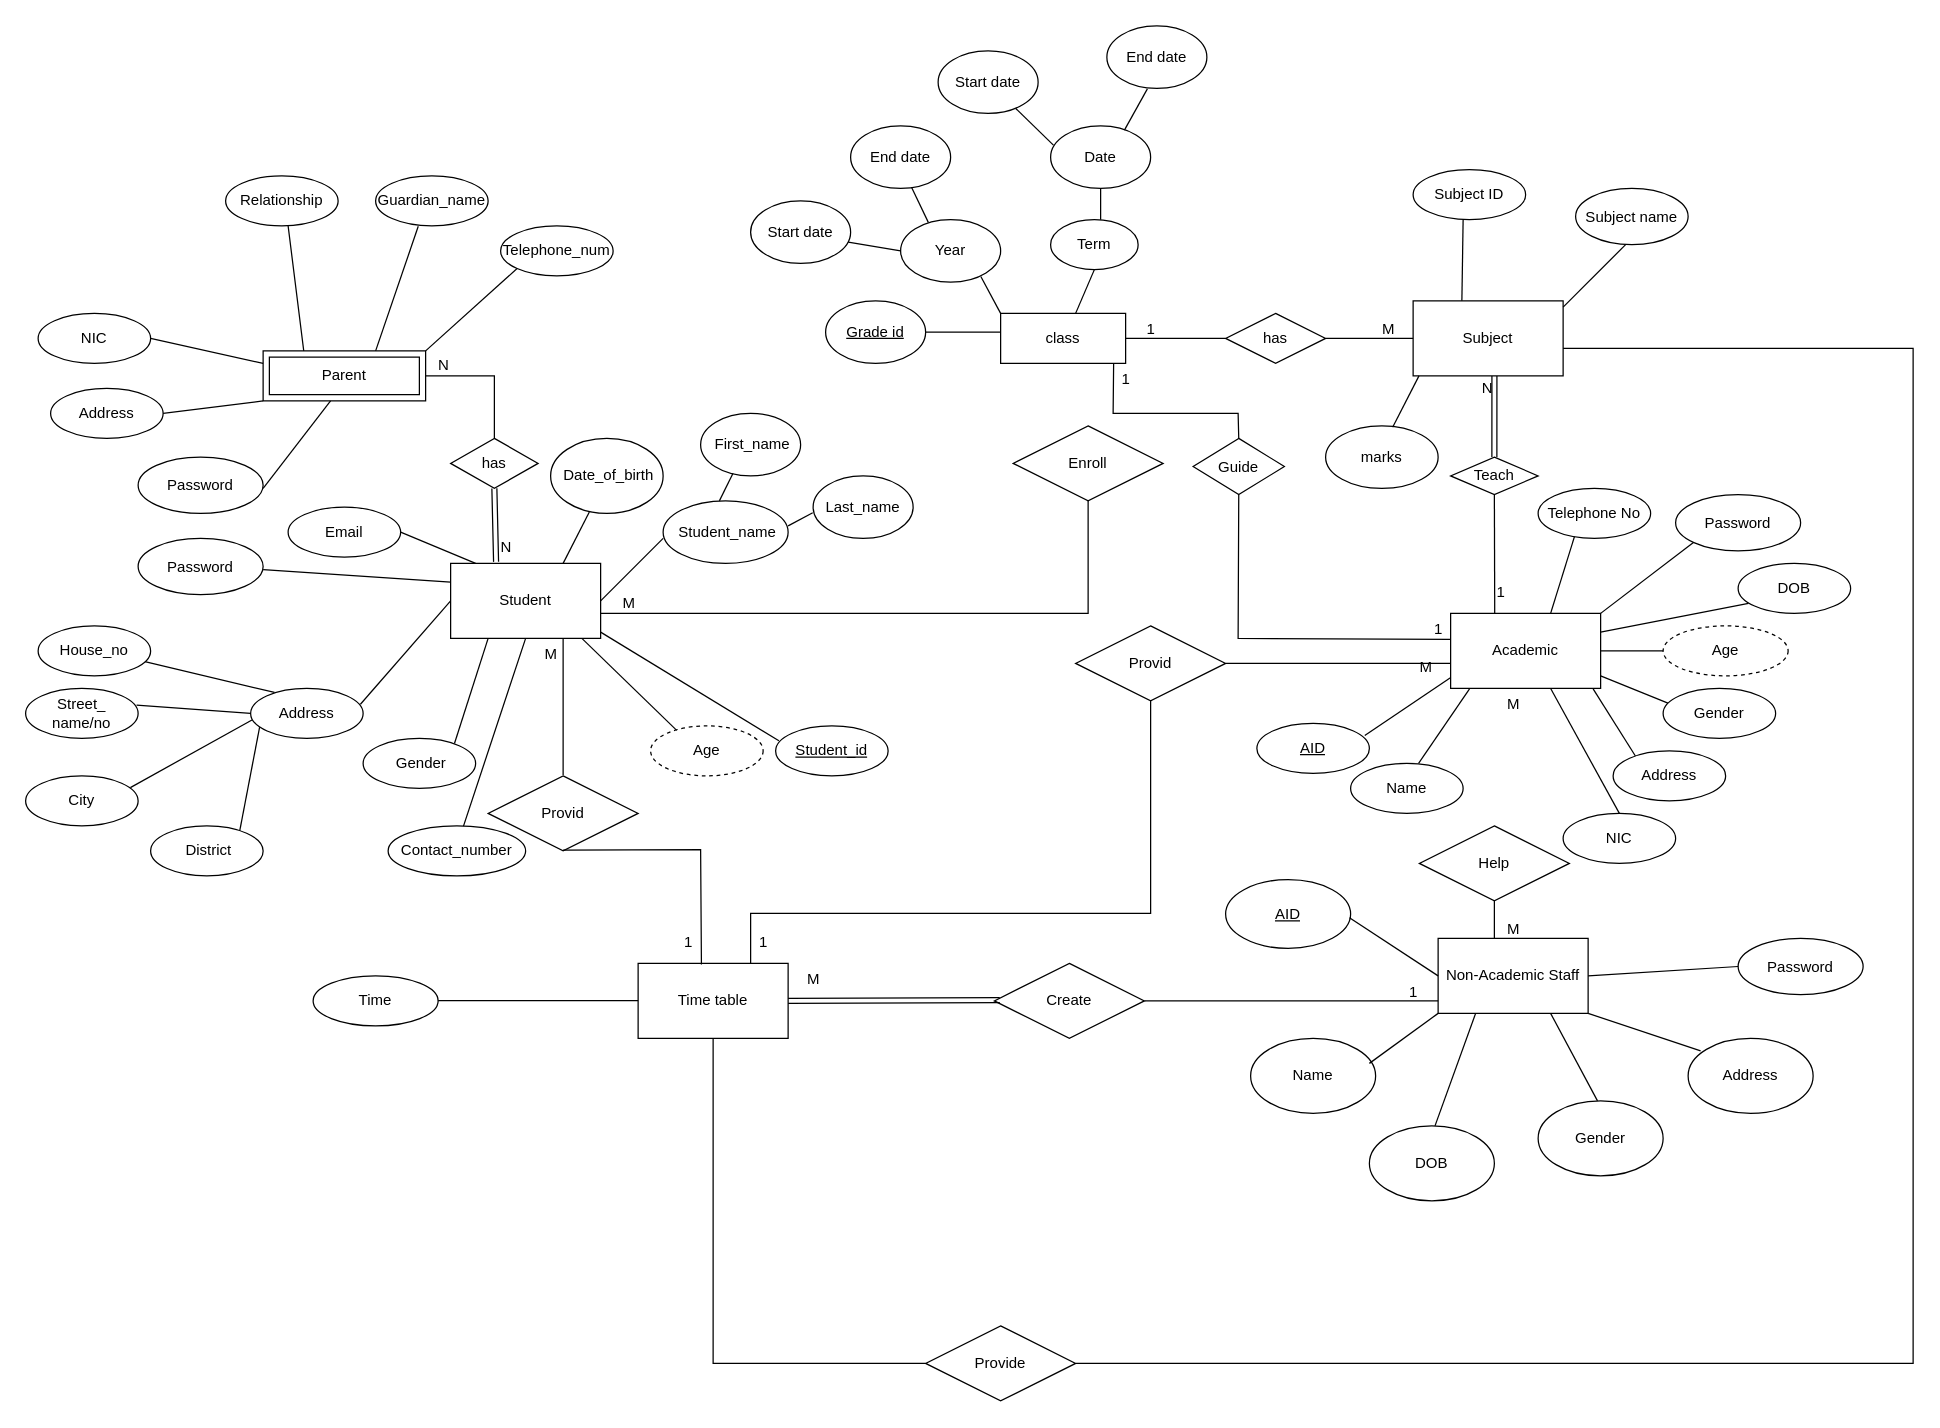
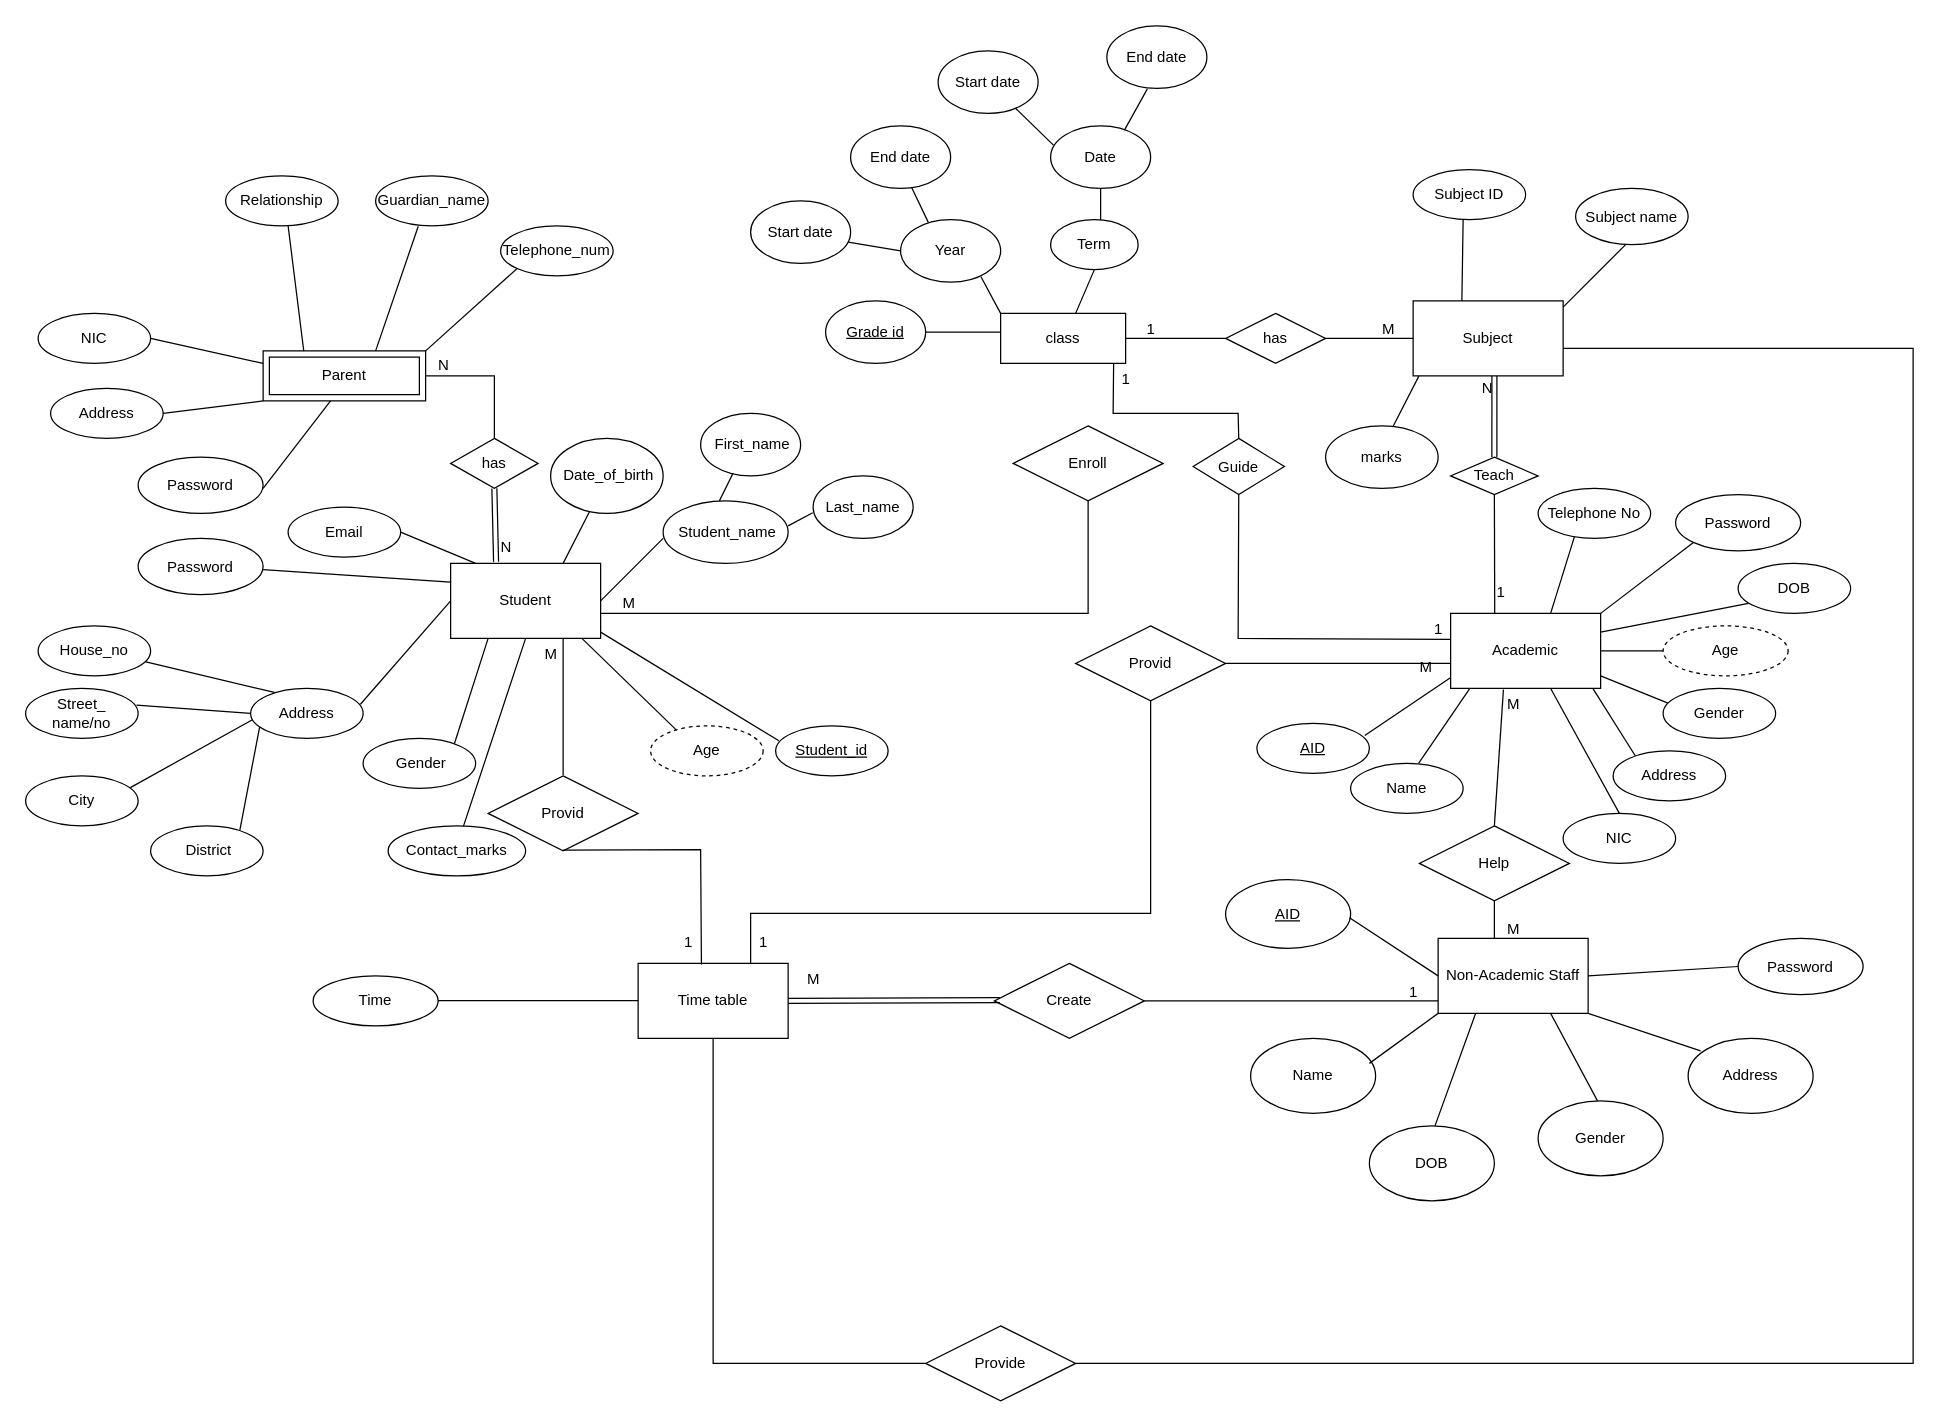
none -> (1499, 758)
(457, 851) -> (457, 851)
